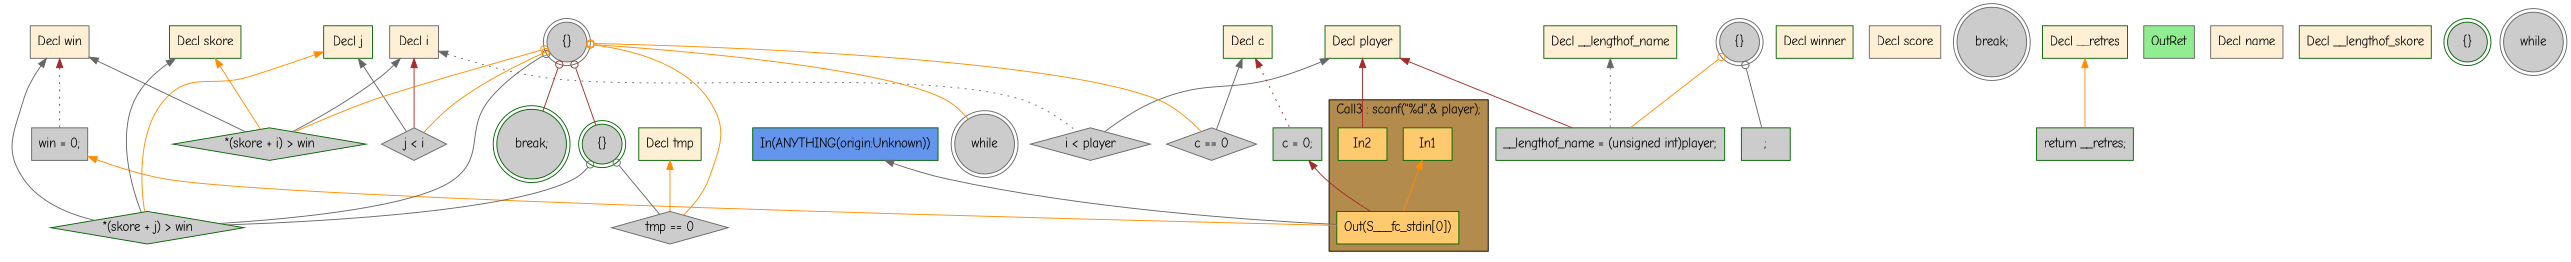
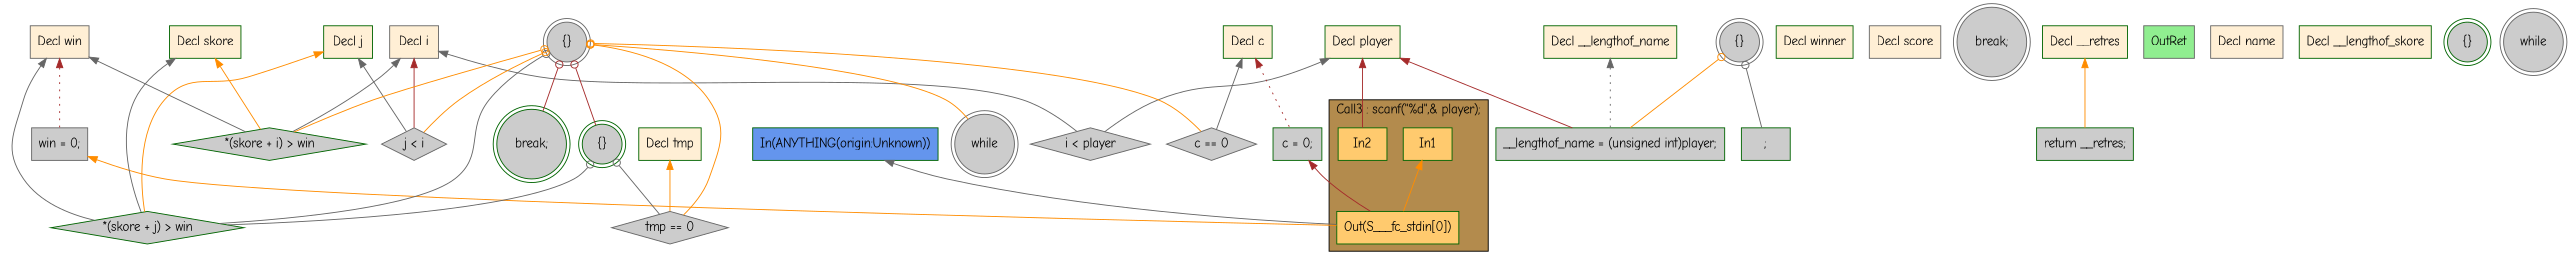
(766, 82) -> (766, 82)
